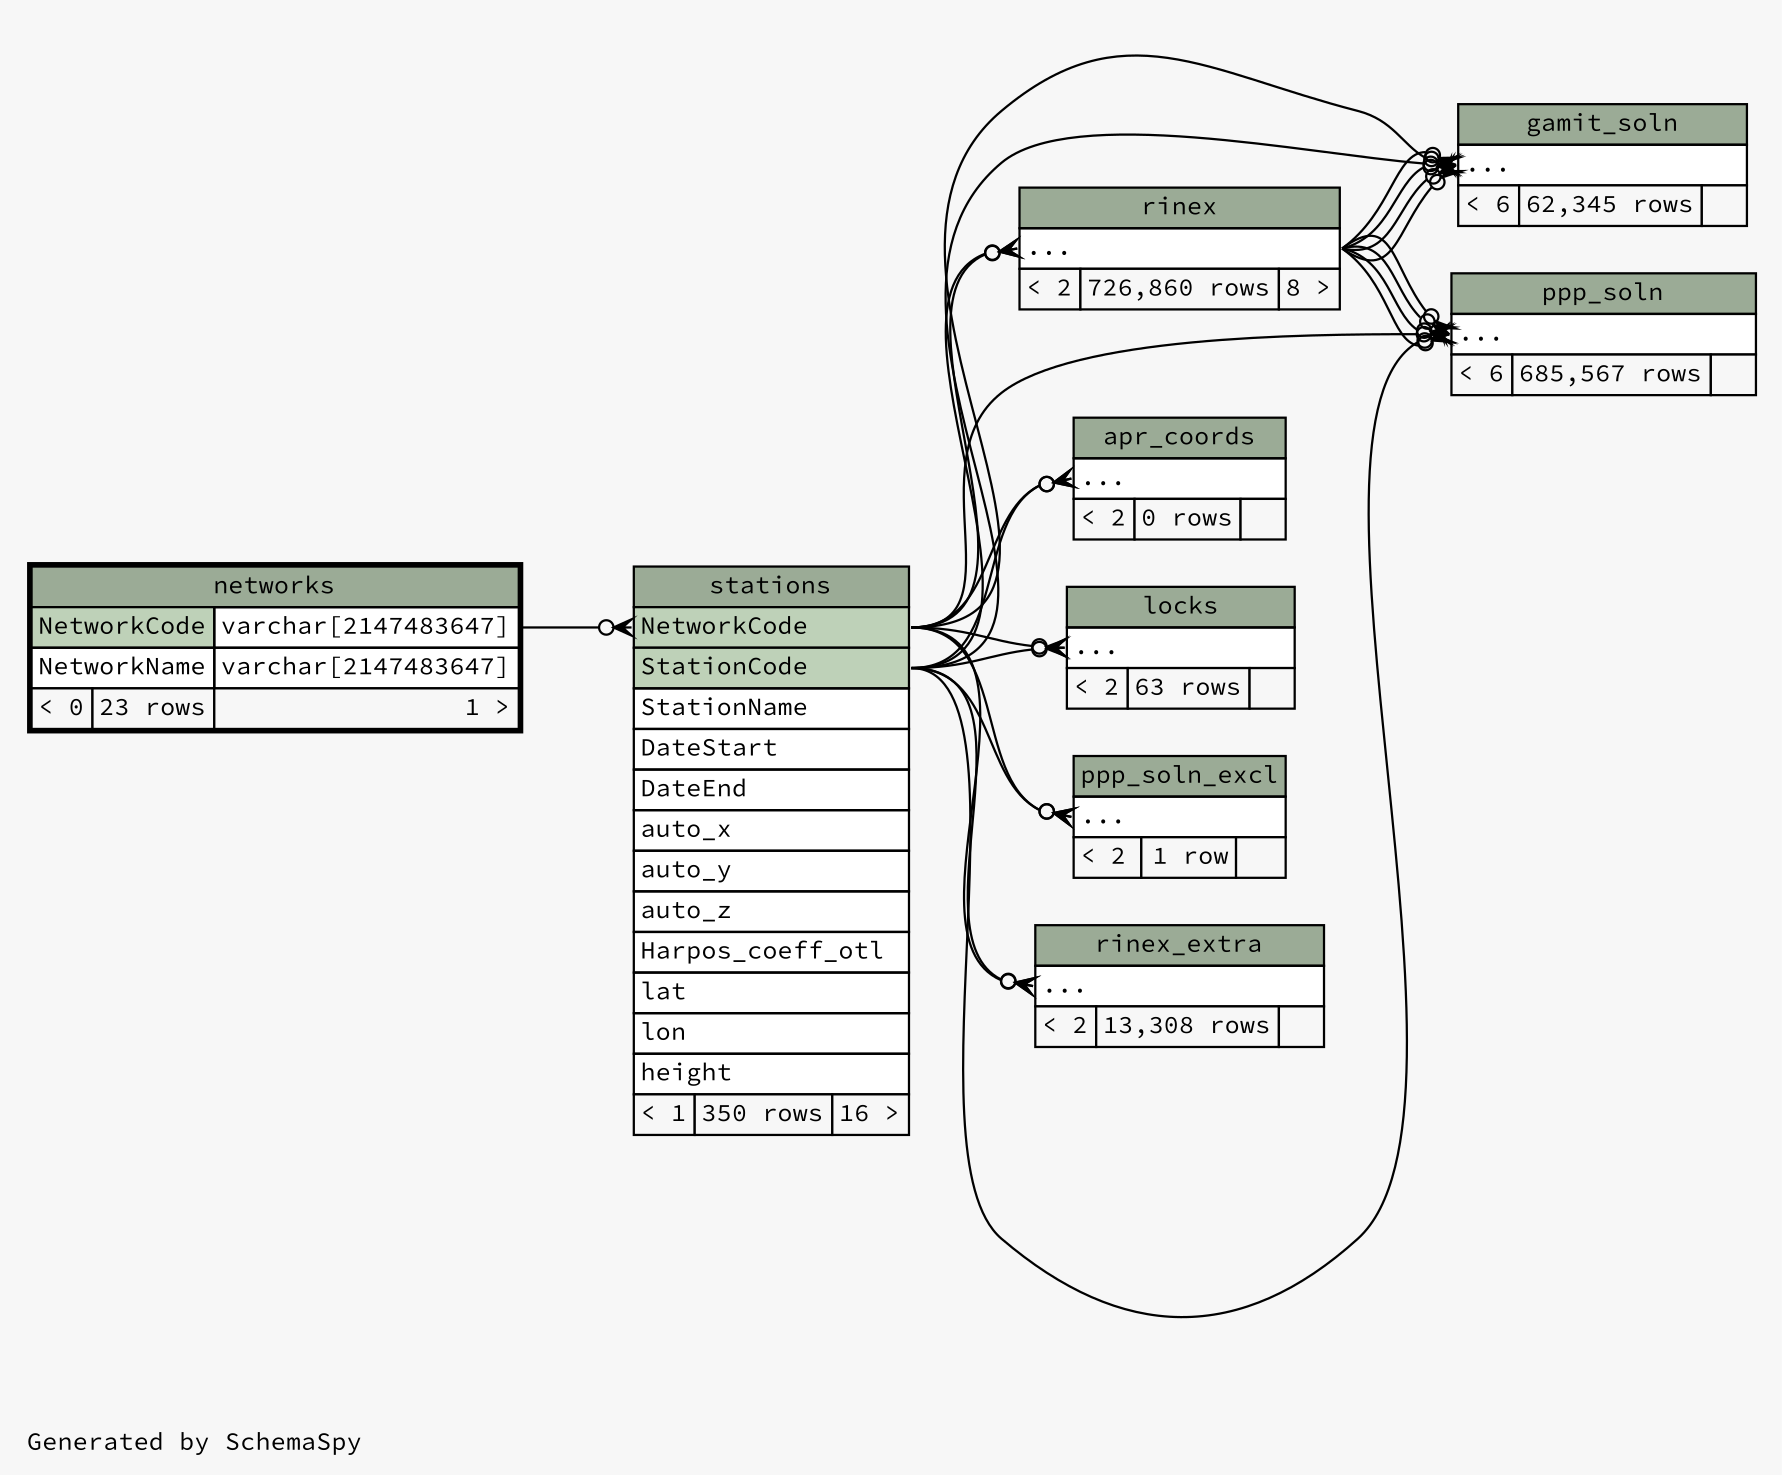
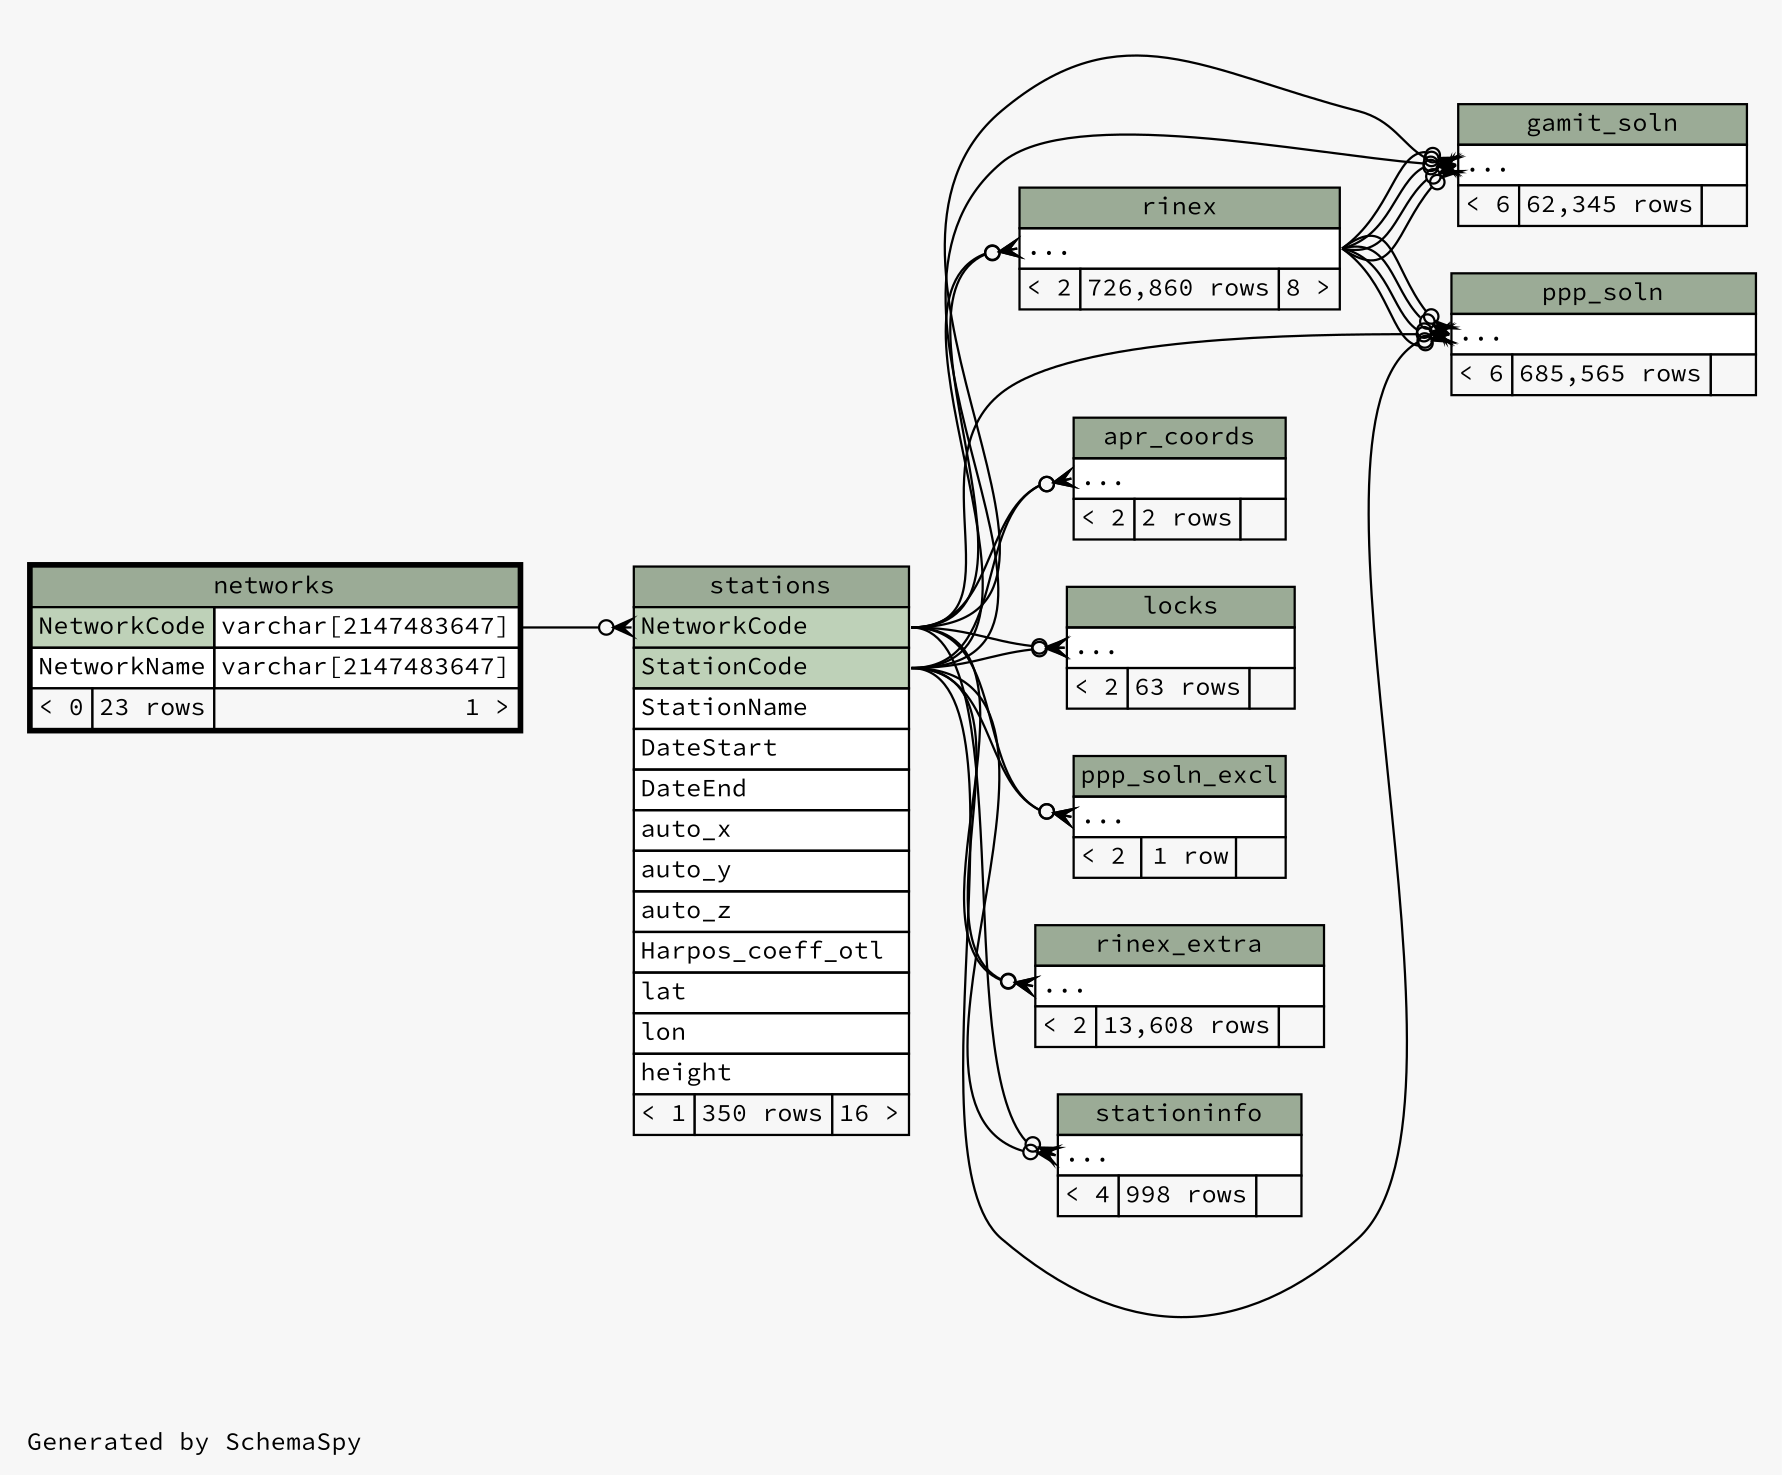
(1612, 374) -> (1612, 374)
(1188, 518) -> (1188, 518)
(1188, 1026) -> (1188, 1026)
none -> (1180, 1155)
